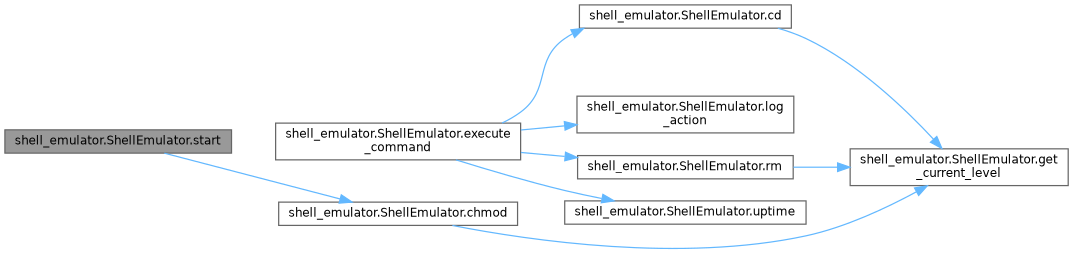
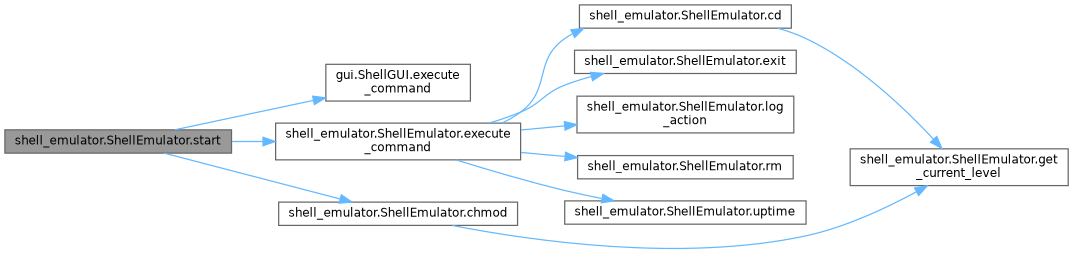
none -> (685, 62)
none -> (398, 83)
none -> (247, 141)
(816, 167) -> none
